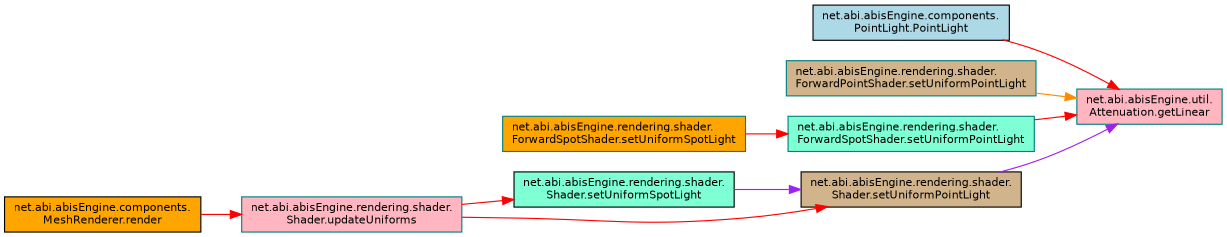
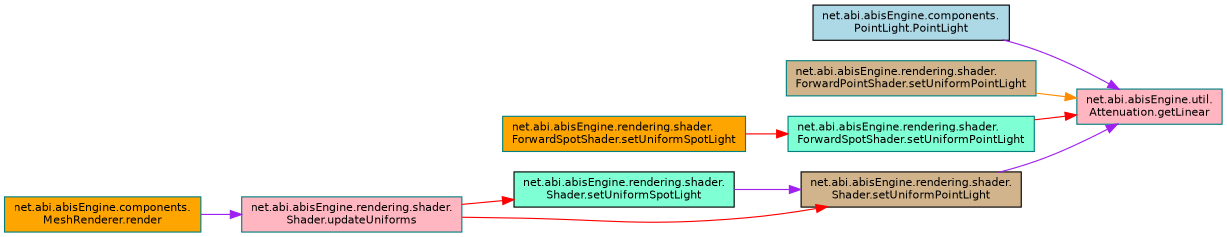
(1057, 58) -> (1057, 58)
(103, 214) -> (103, 214)
(216, 214) -> (216, 214)
